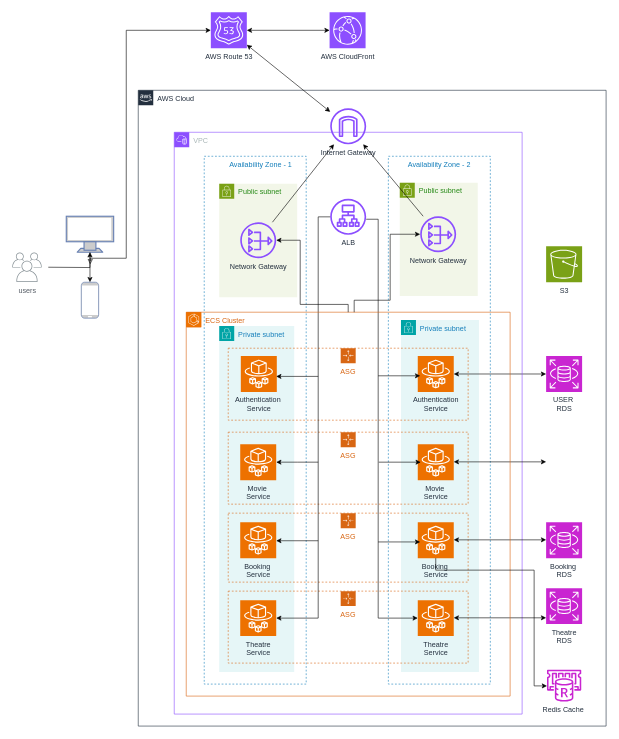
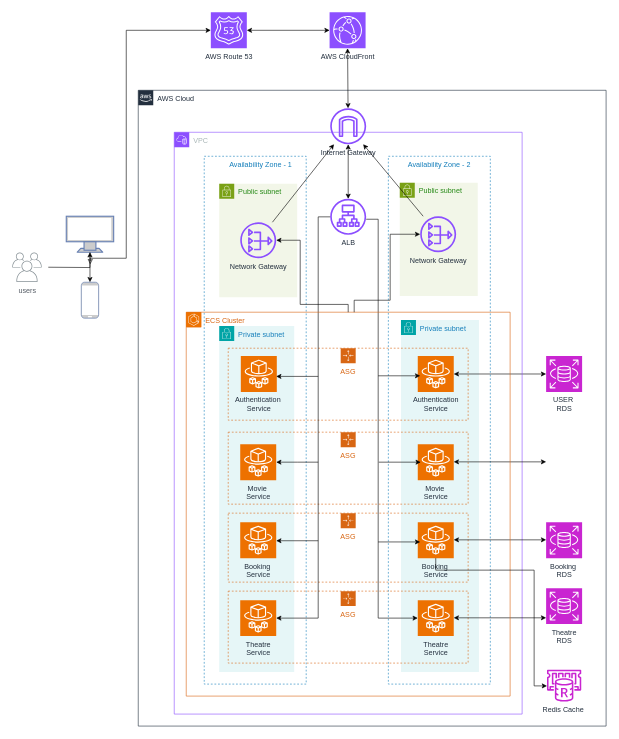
(289, 79) -> (348, 56)
none -> (348, 194)
(564, 264) -> none
